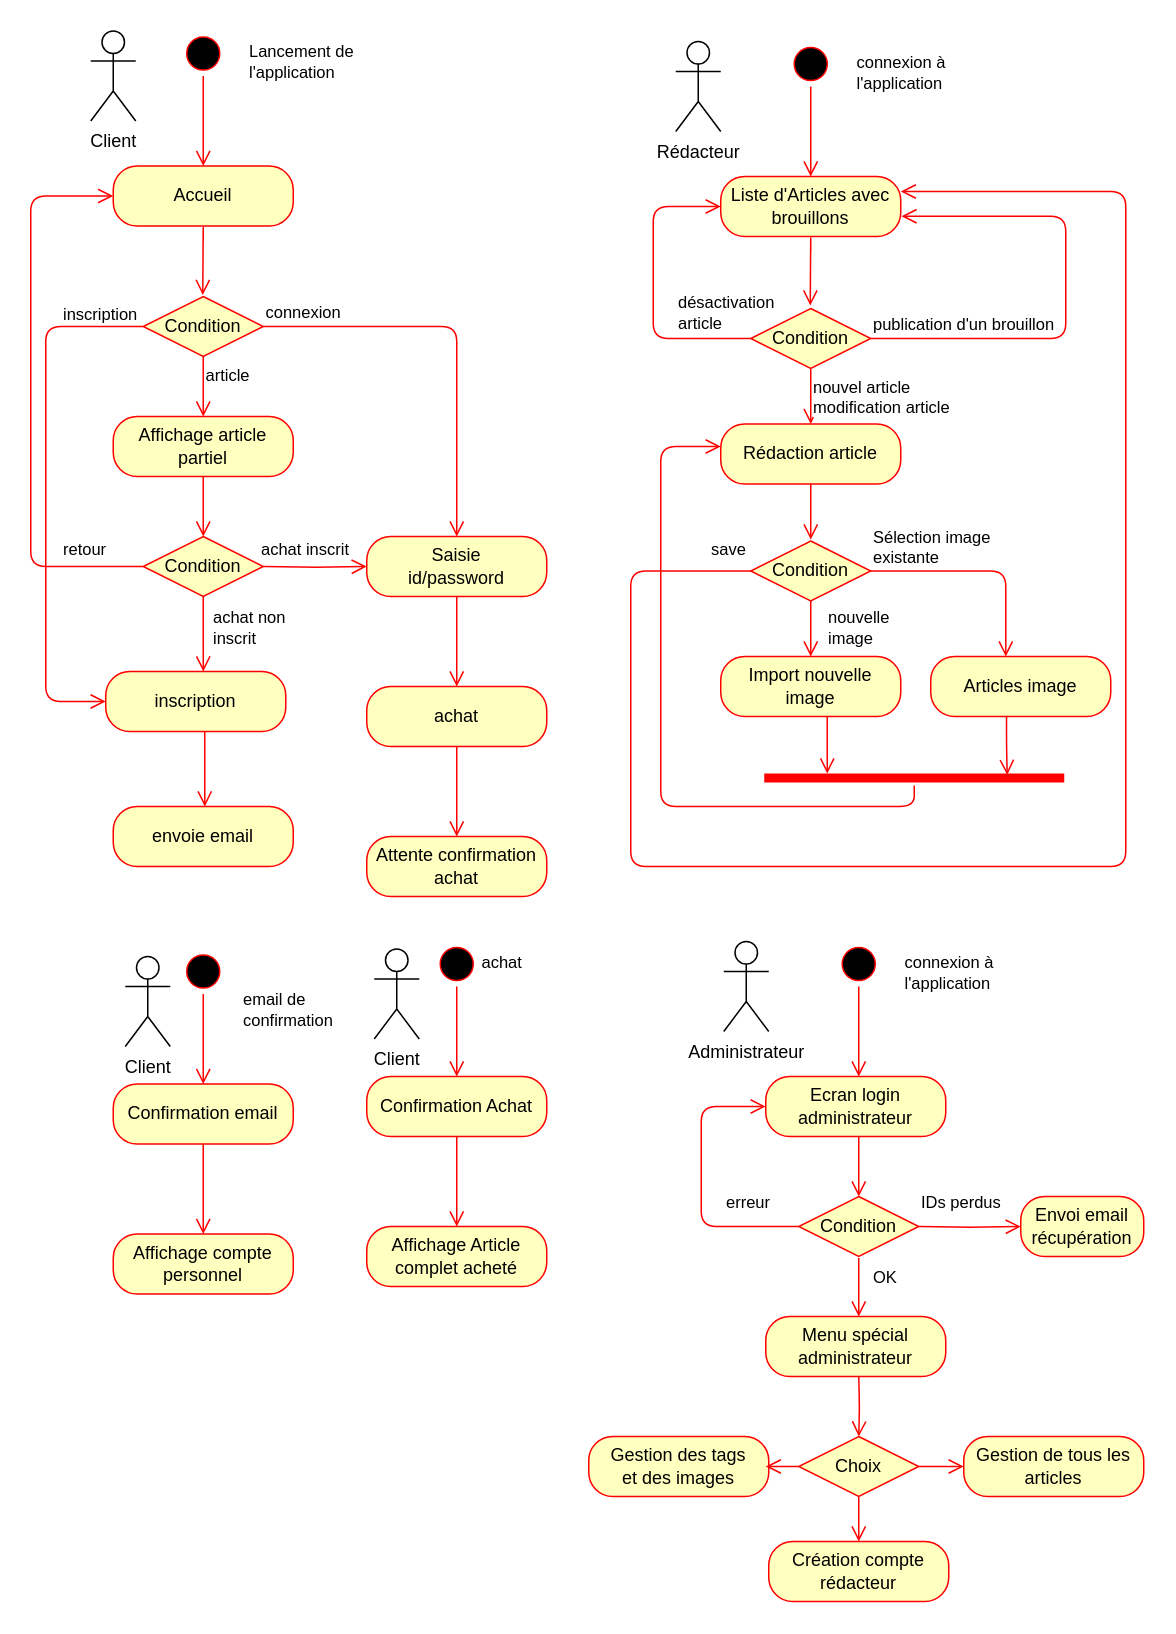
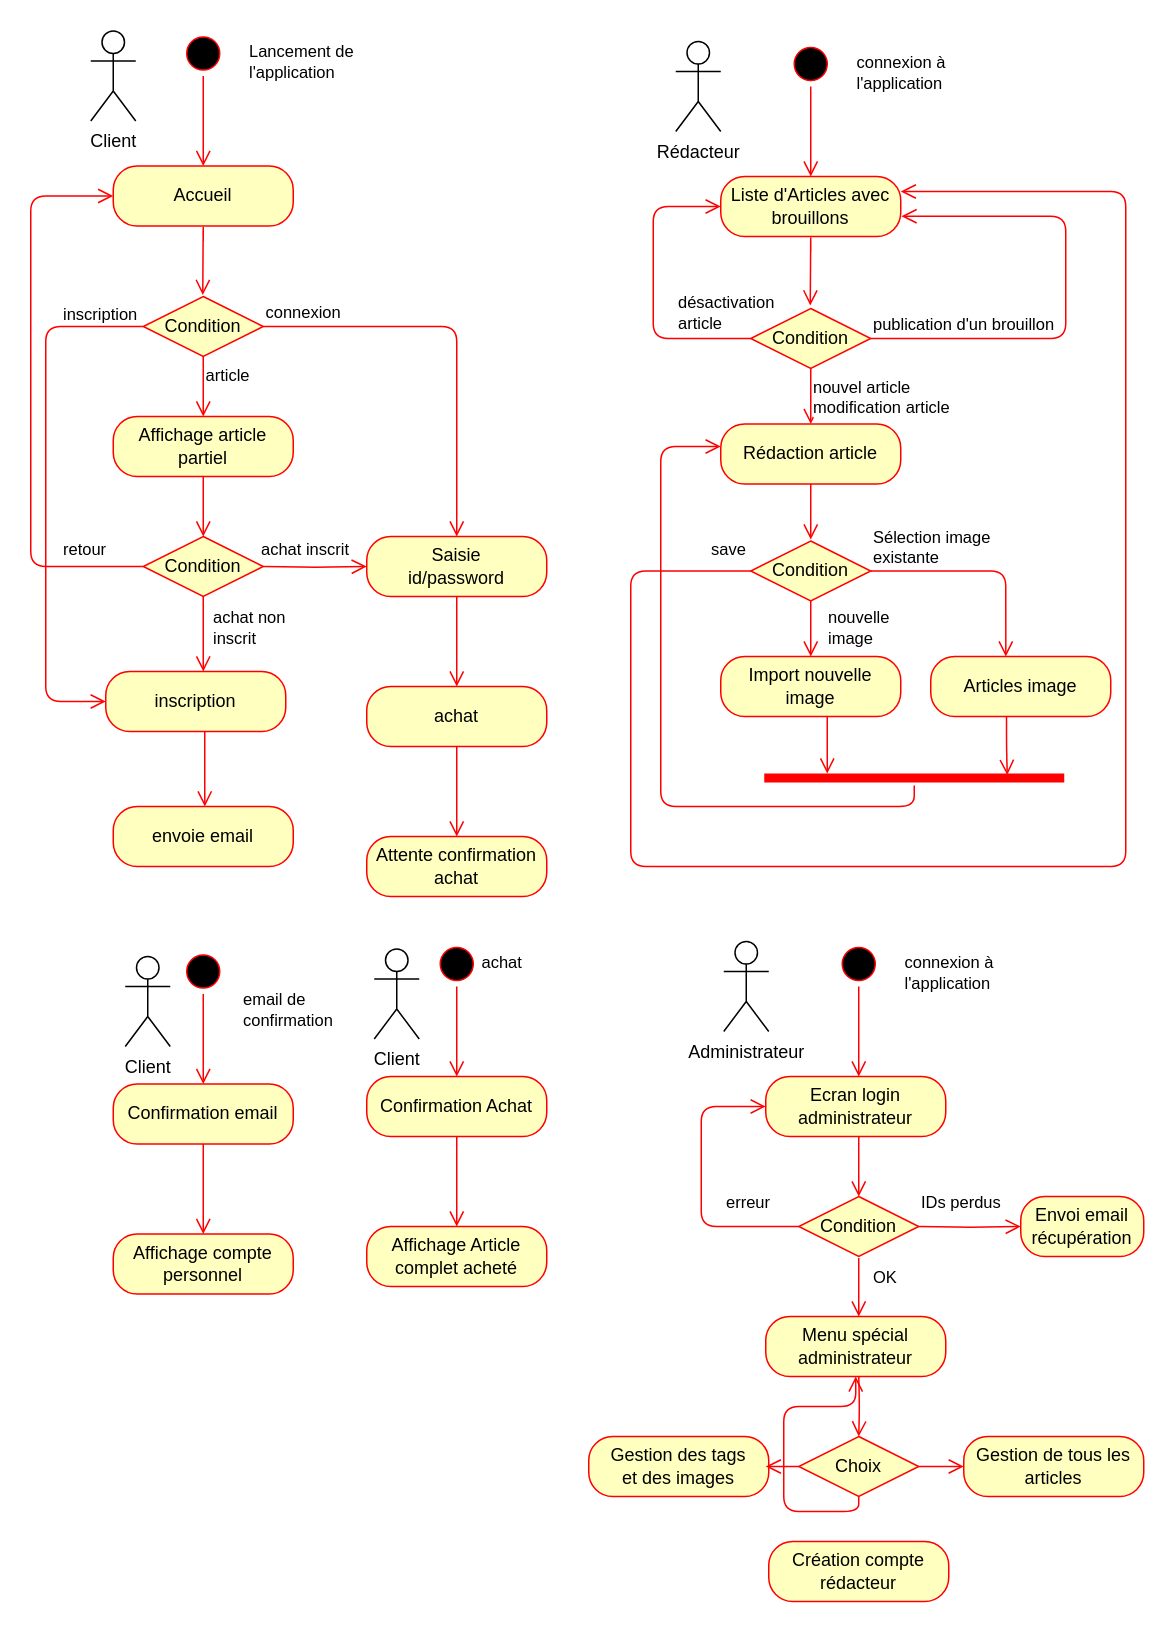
(859, 1521) -> (784, 1451)
